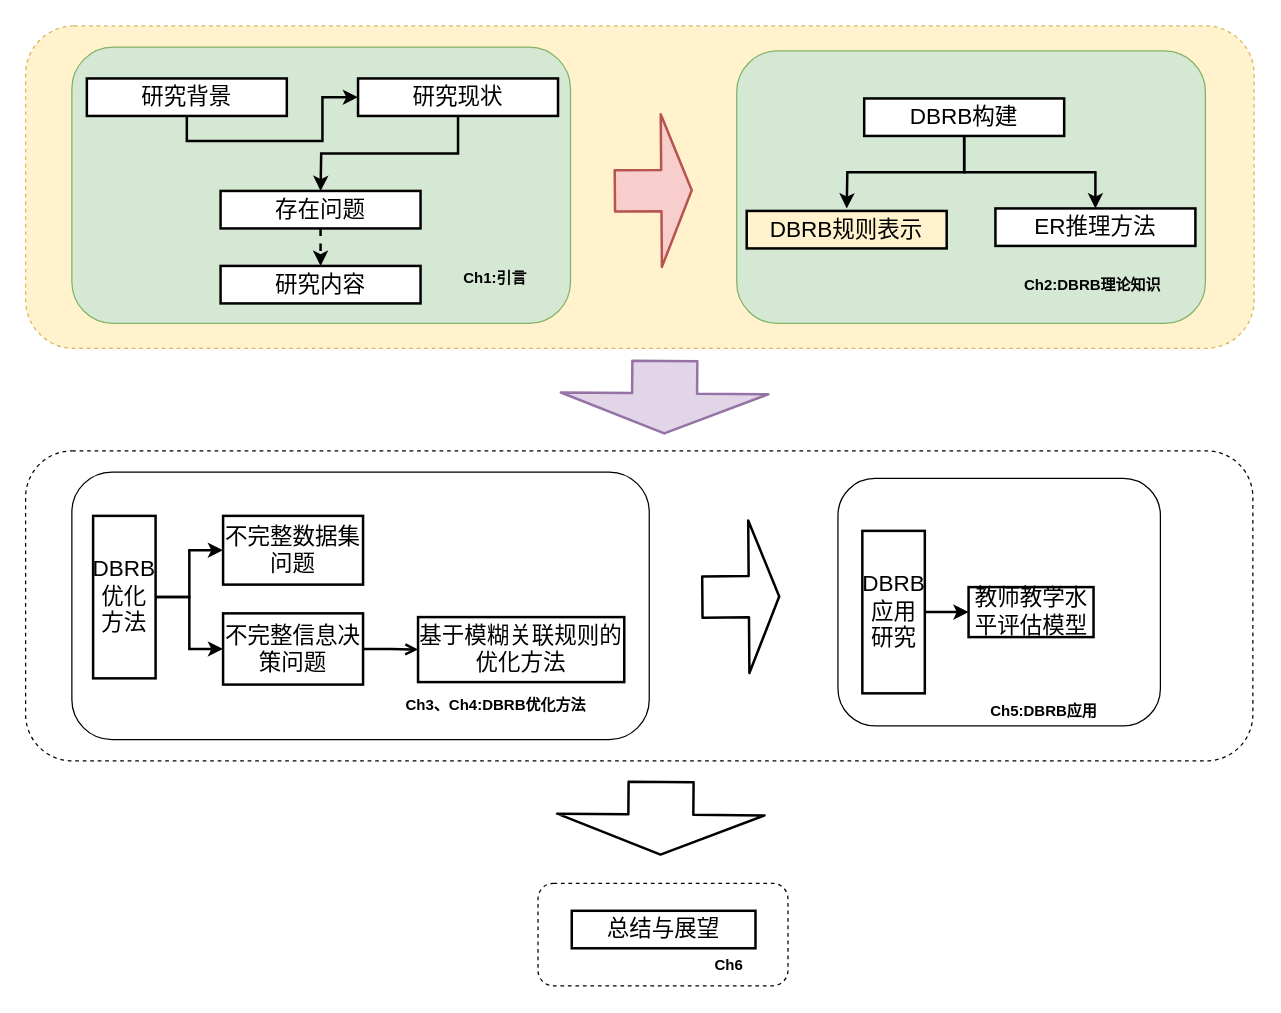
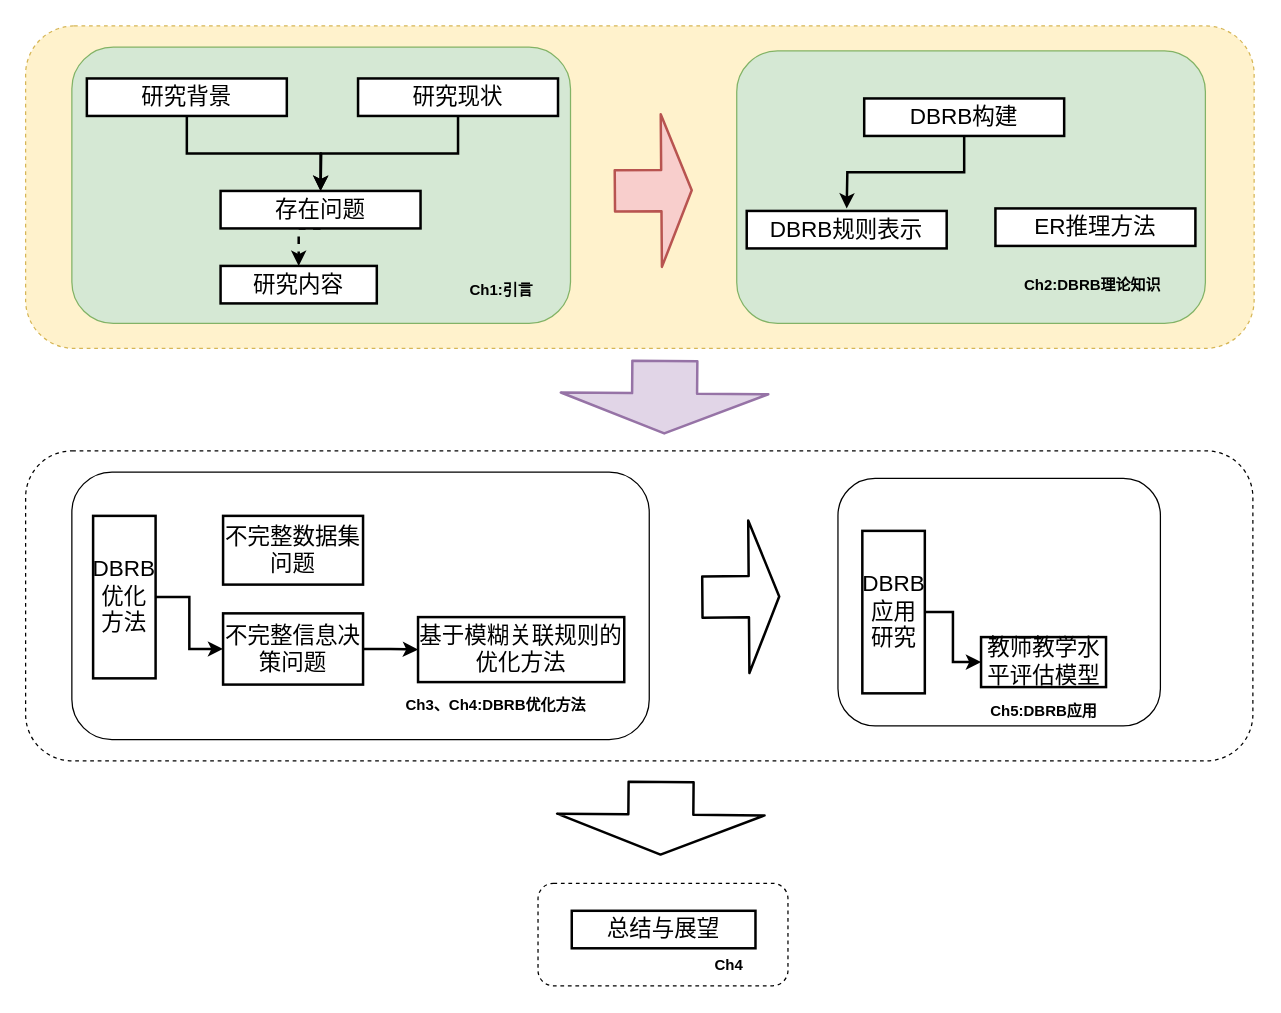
(287, 141) -> (245, 153)
(1043, 172) -> none
(847, 229) -> (847, 229)
(496, 278) -> (502, 291)
(321, 284) -> (299, 284)
(189, 560) -> none
(1031, 612) -> (1044, 662)
(406, 649) -> (405, 649)
(729, 966) -> (729, 966)
